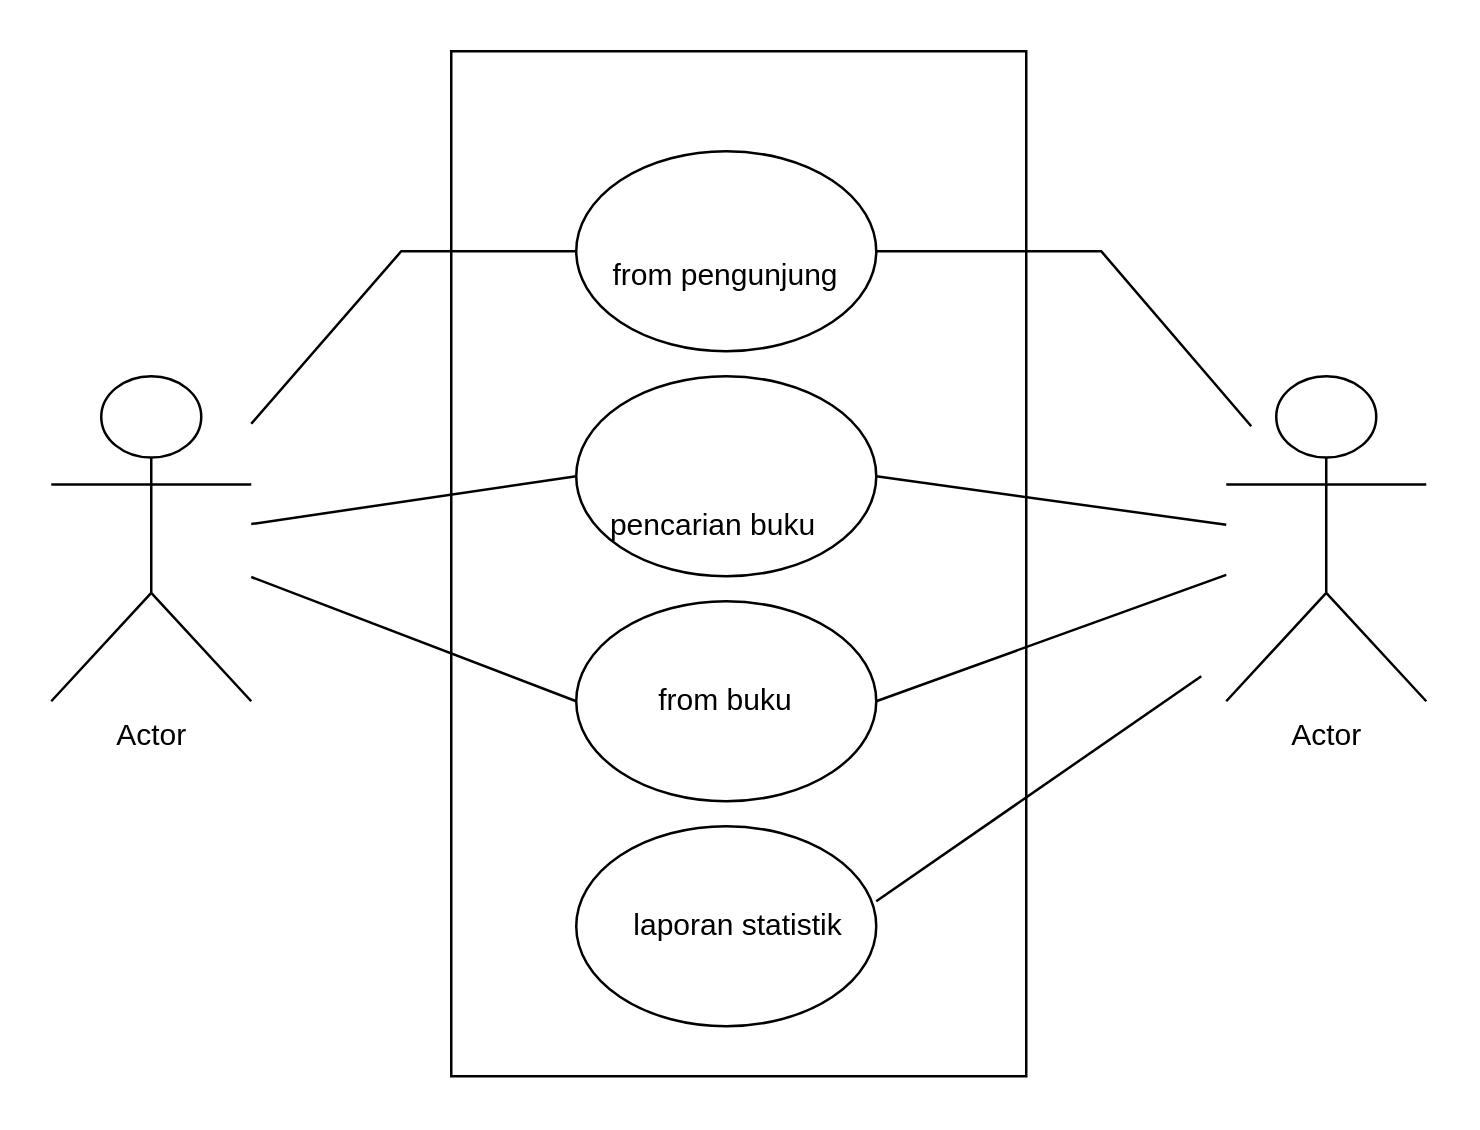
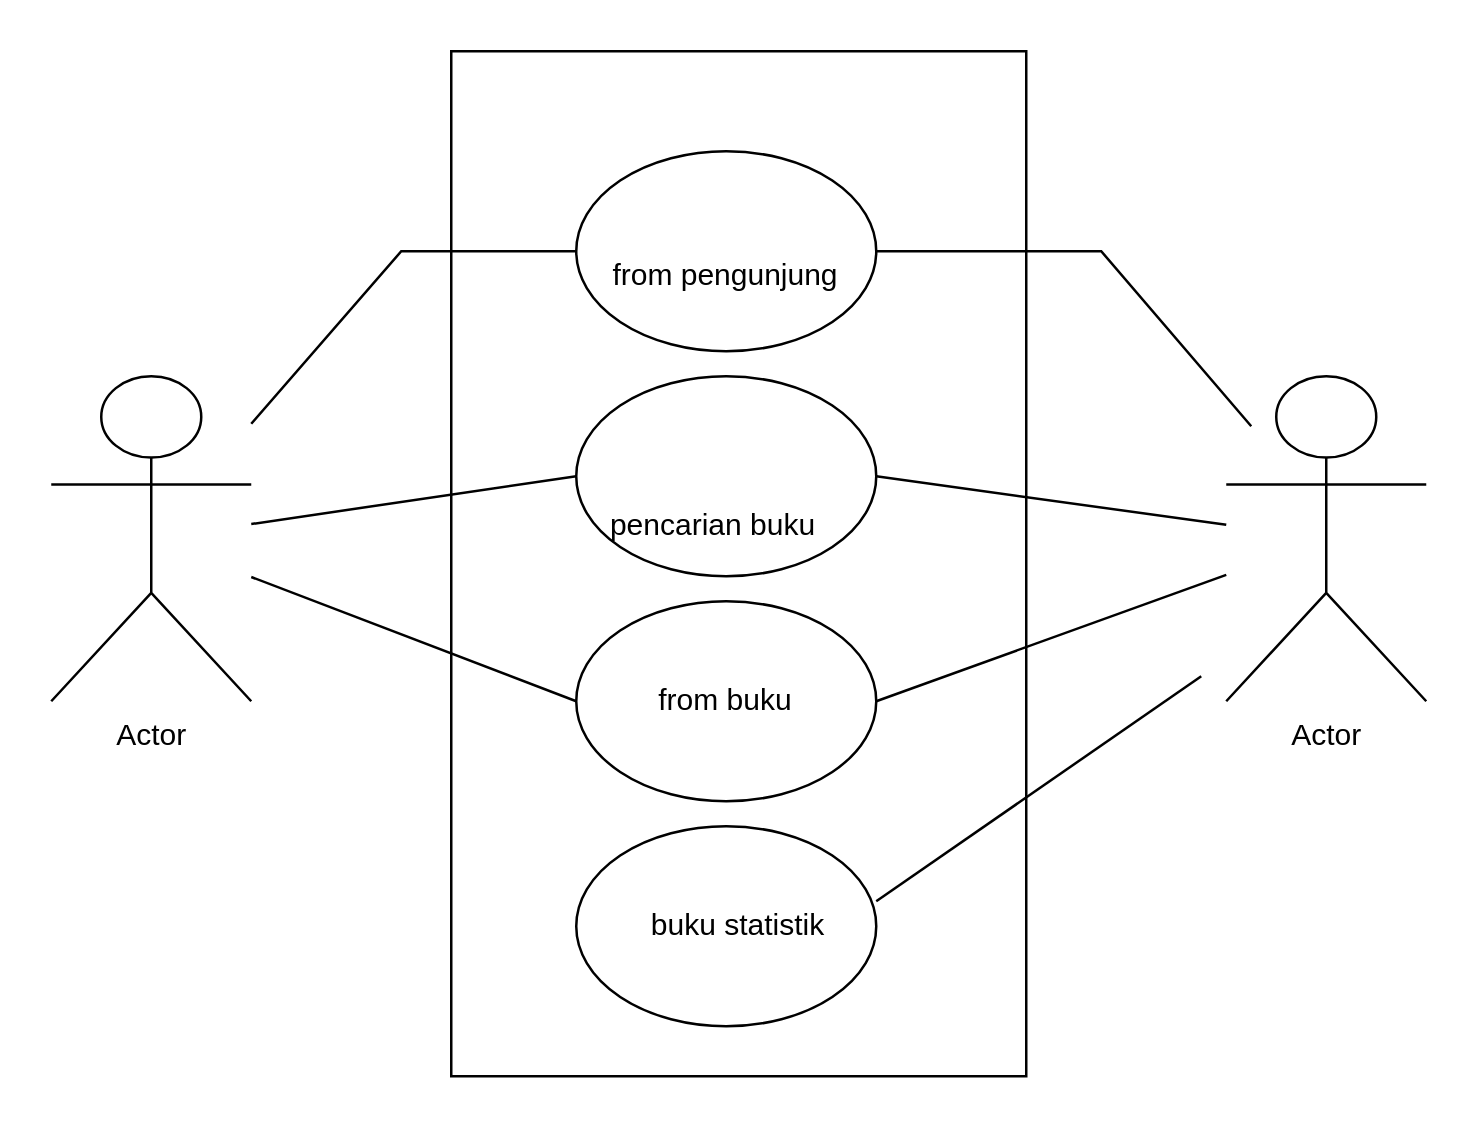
(739, 926) -> (739, 926)
